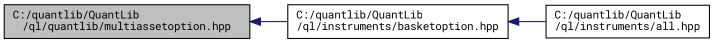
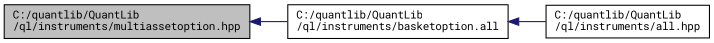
(127, 22) -> (127, 22)
(398, 22) -> (398, 22)
